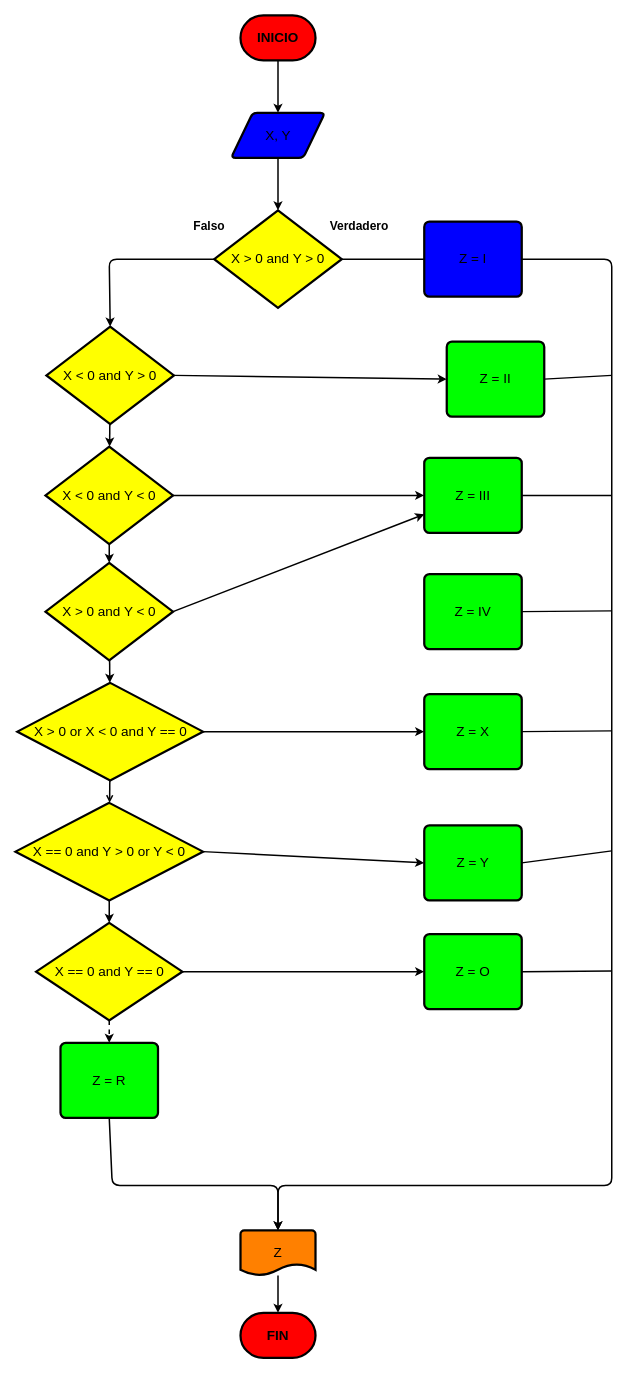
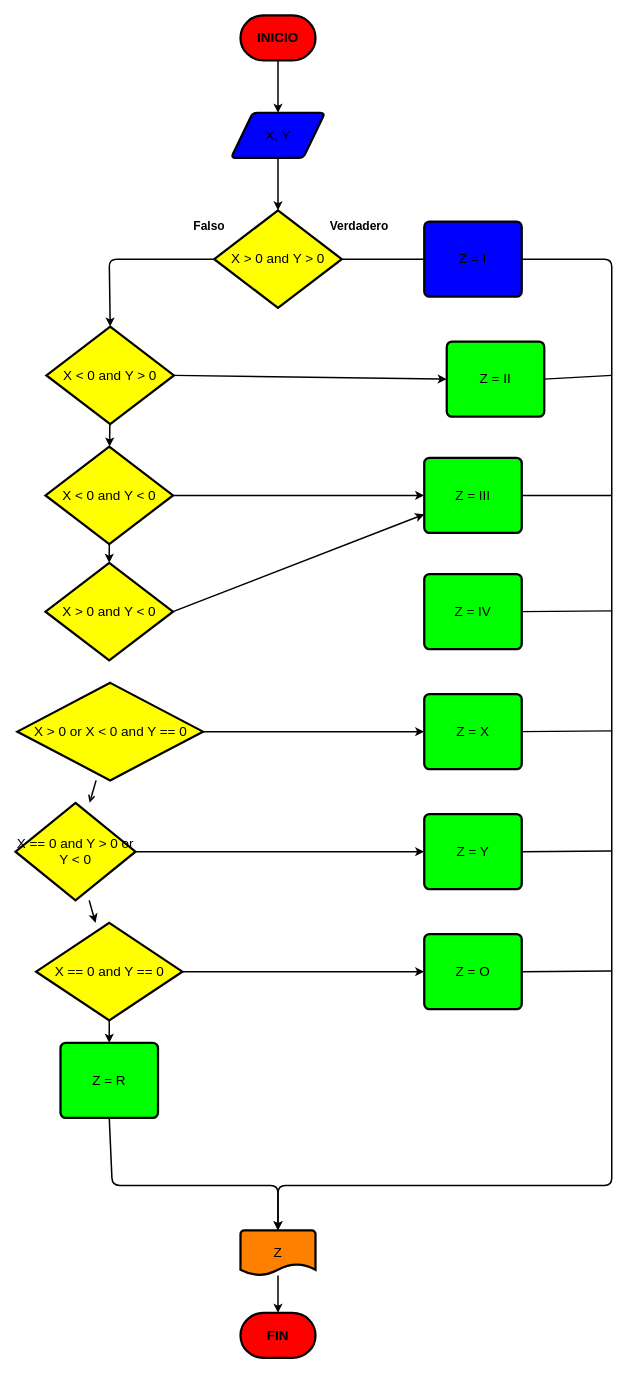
(110, 669) -> none
(109, 852) -> (75, 852)
(473, 863) -> (473, 852)
(109, 1030) -> (109, 1030)
